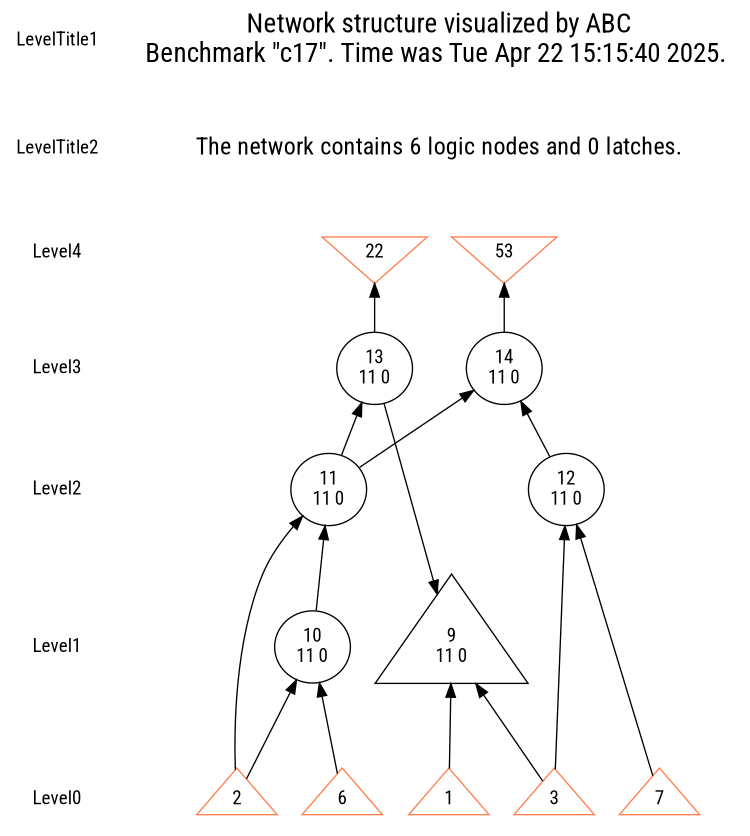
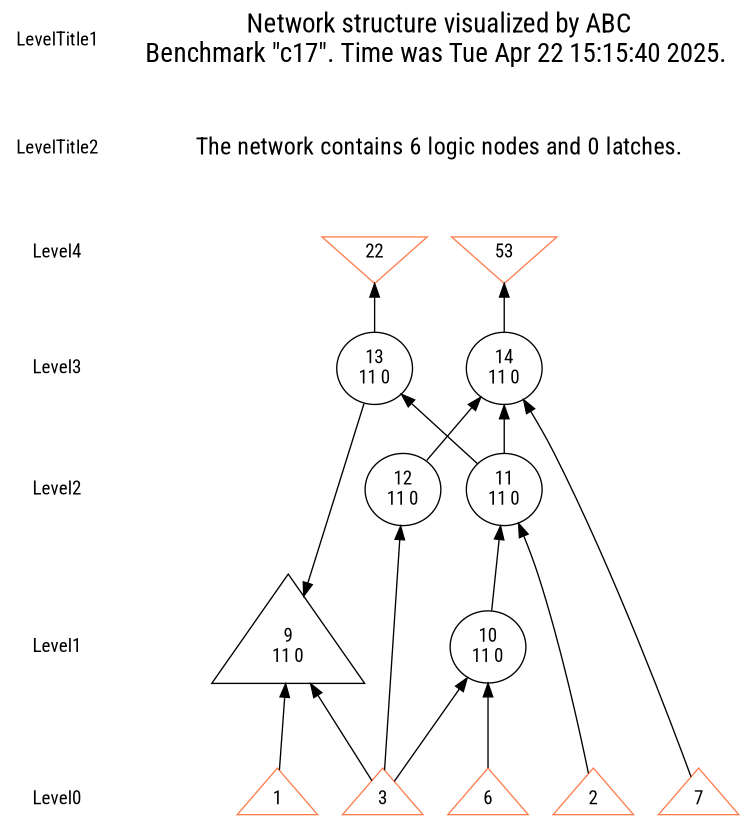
(617, 657) -> (618, 591)
(268, 736) -> (427, 735)
